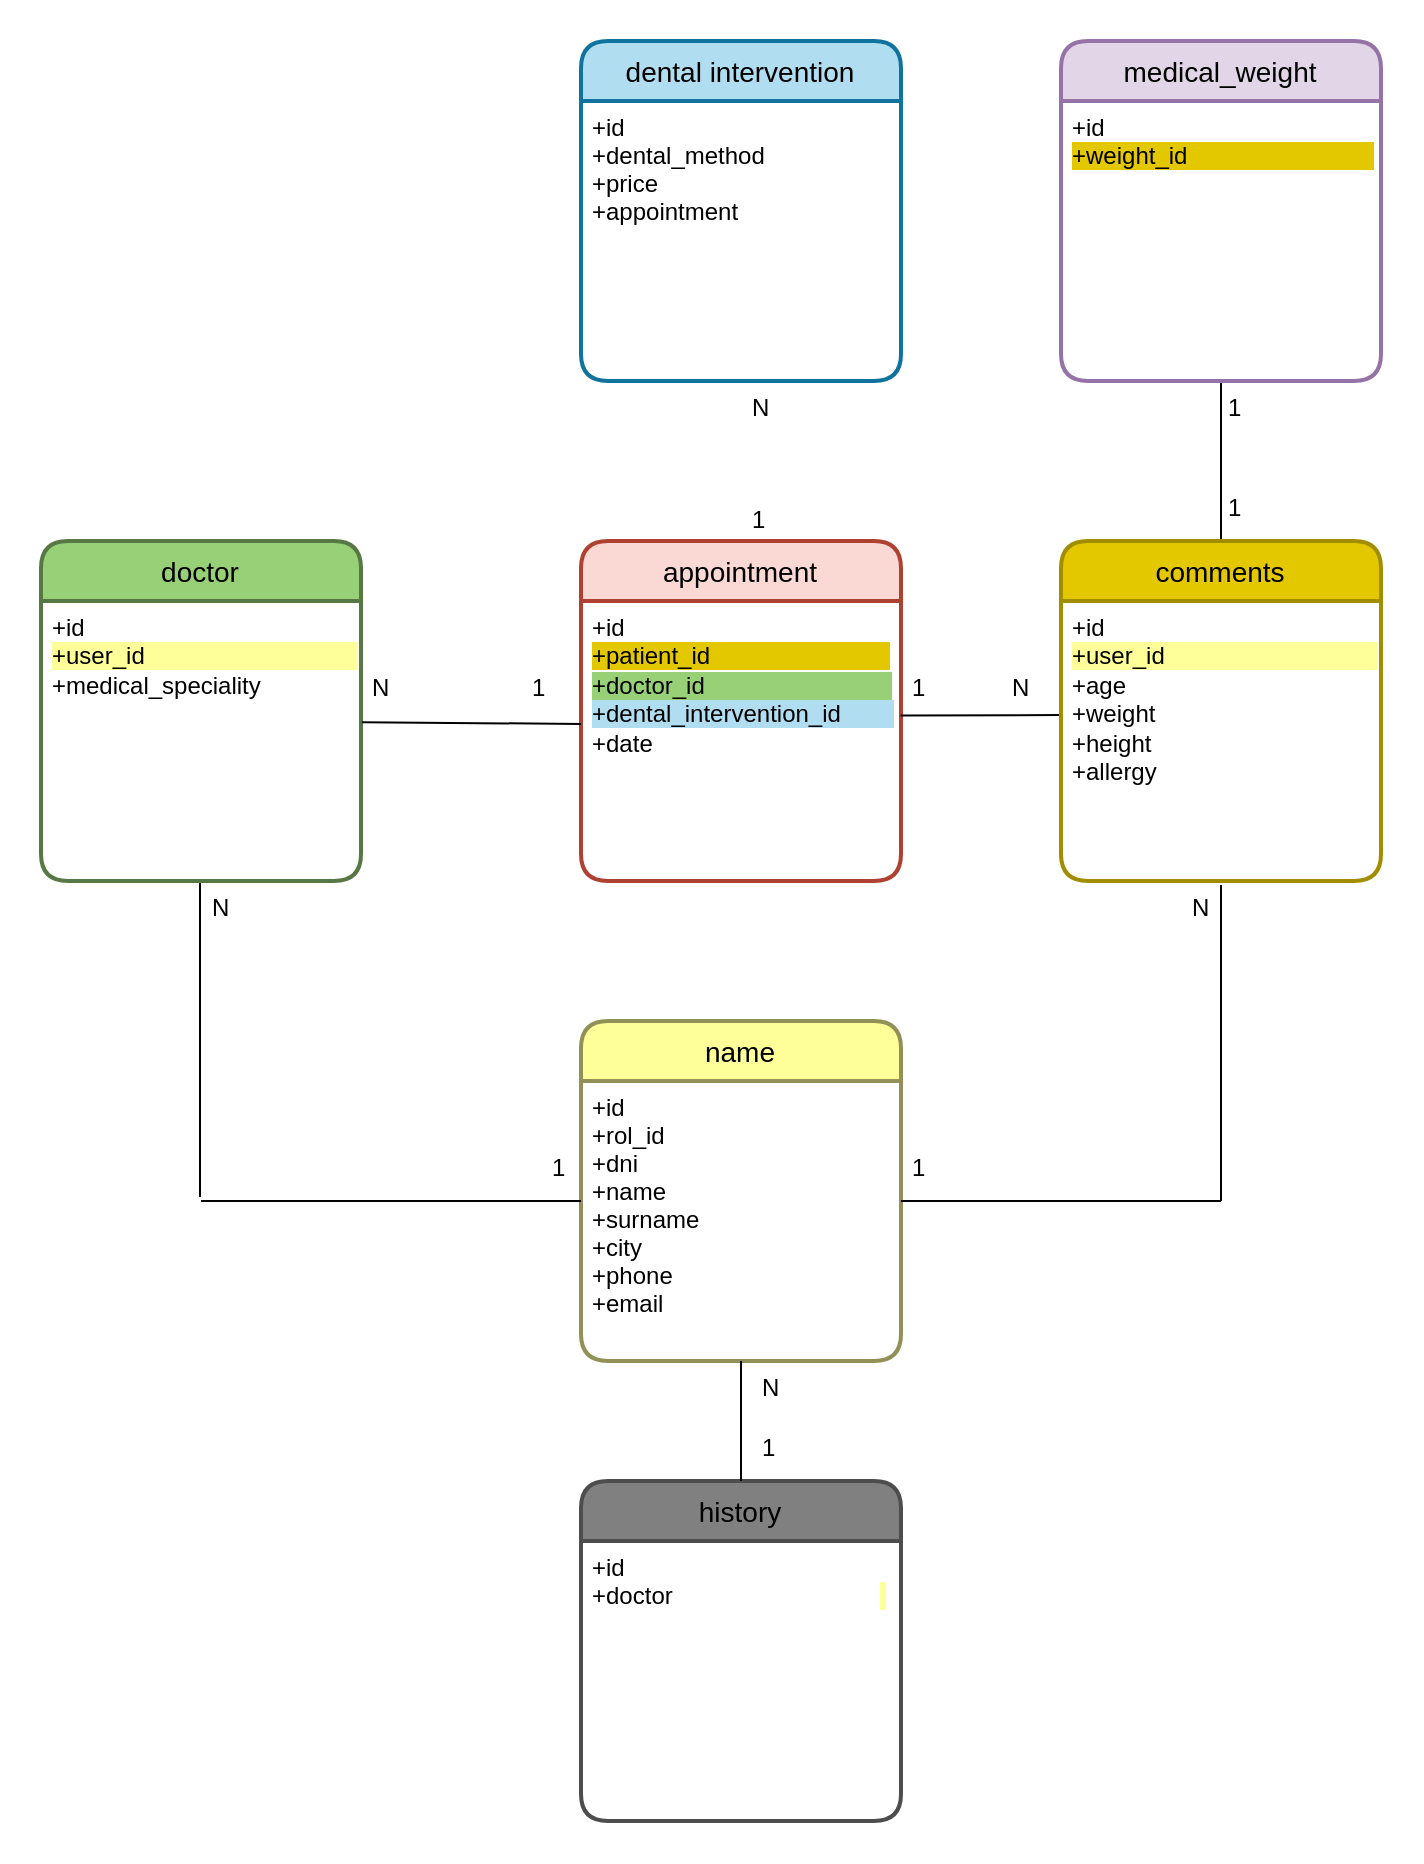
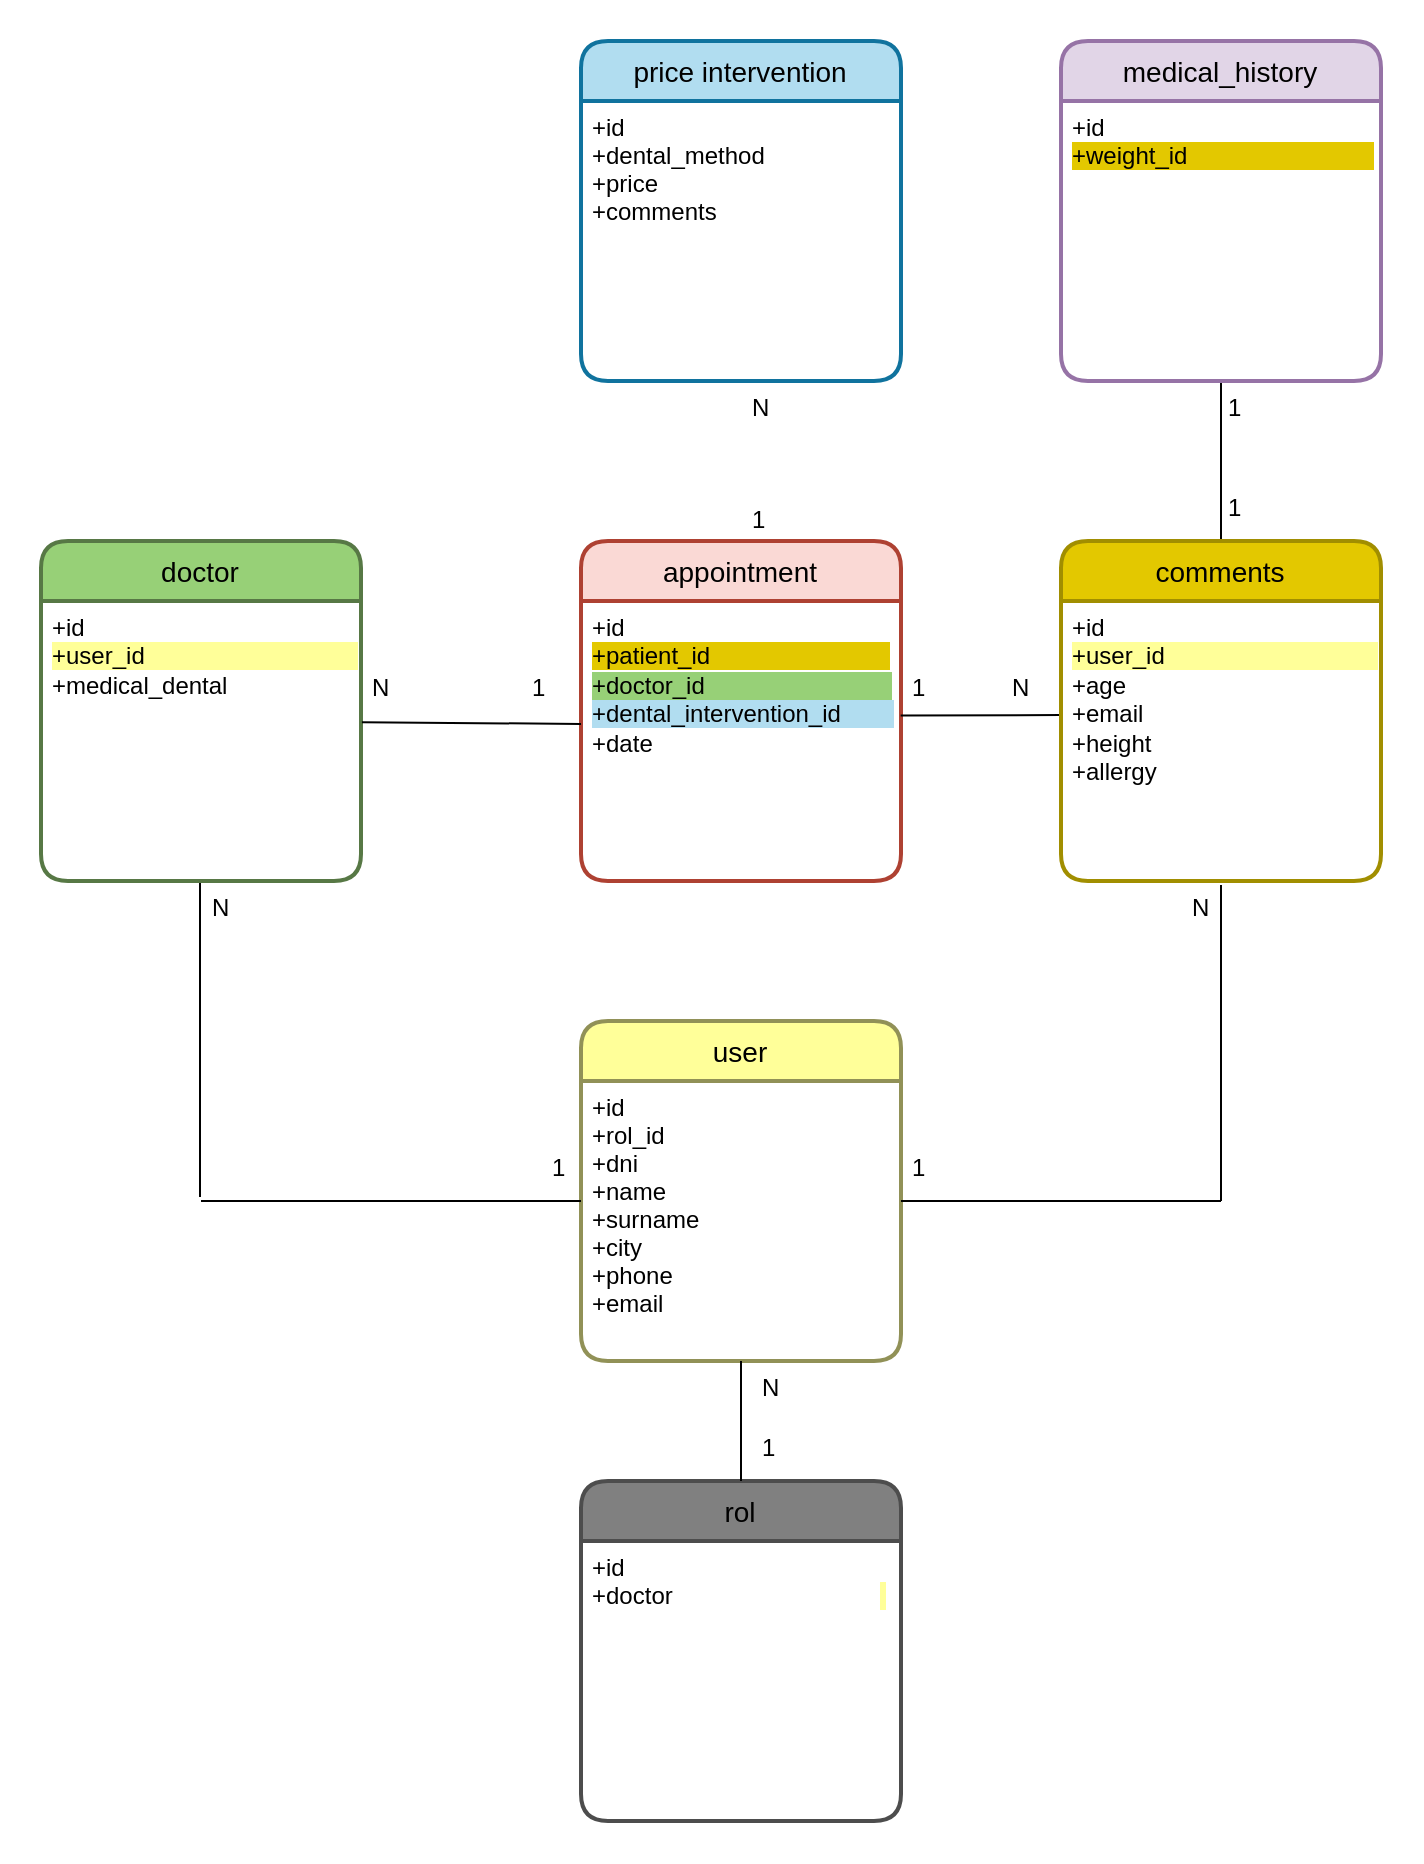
(740, 73) -> (740, 73)
(1220, 73) -> (1220, 73)
(609, 128) -> (609, 128)
(165, 658) -> (144, 658)
(1124, 701) -> (1124, 701)
(740, 1053) -> (740, 1053)
(740, 1513) -> (740, 1513)
